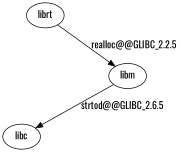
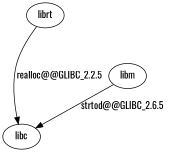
(84, 44) -> (15, 69)
